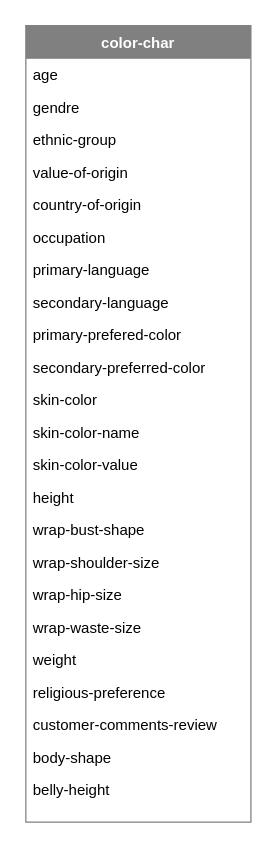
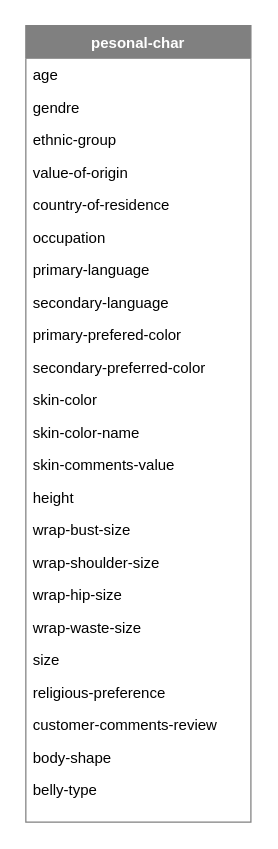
(138, 43) -> (138, 43)
(100, 205) -> (115, 205)
(94, 465) -> (108, 465)
(96, 530) -> (89, 530)
(56, 660) -> (47, 660)
(77, 790) -> (71, 790)
